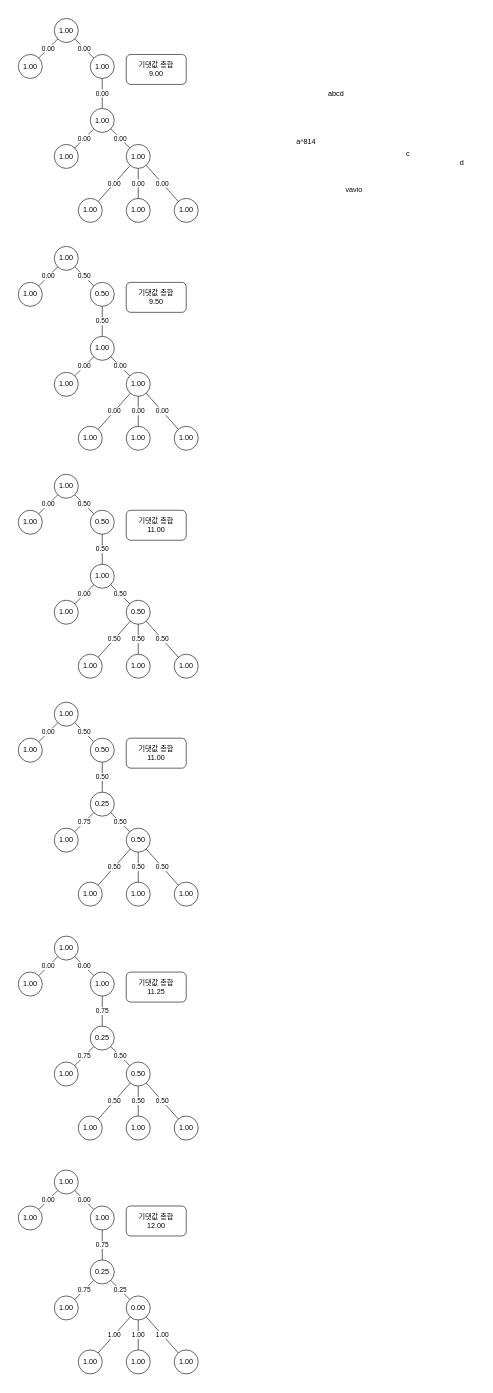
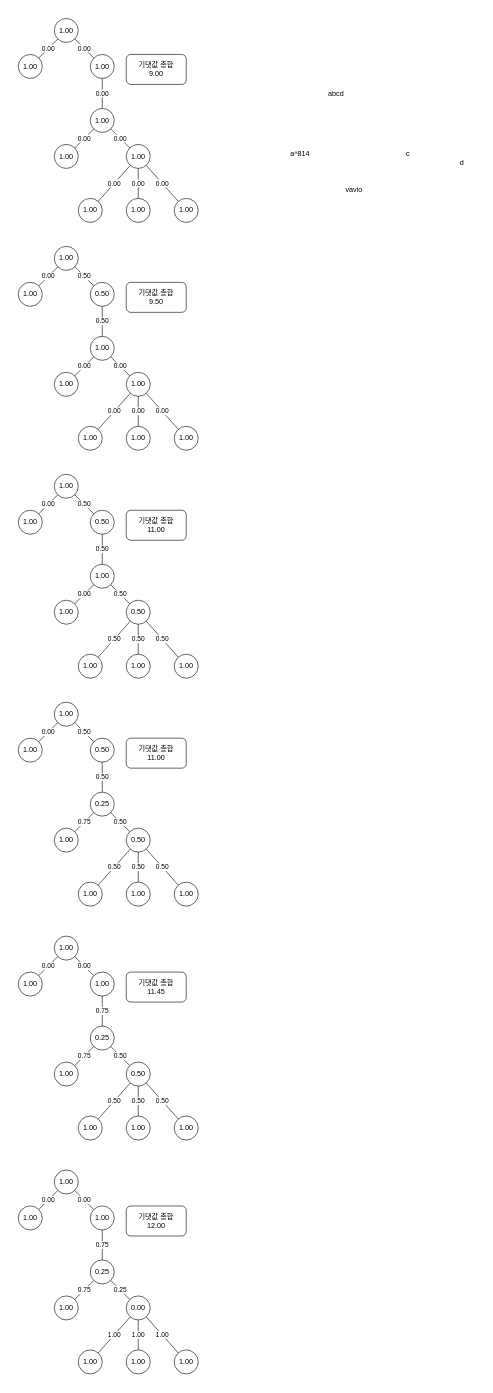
(306, 141) -> (300, 153)
(156, 992) -> (156, 992)
